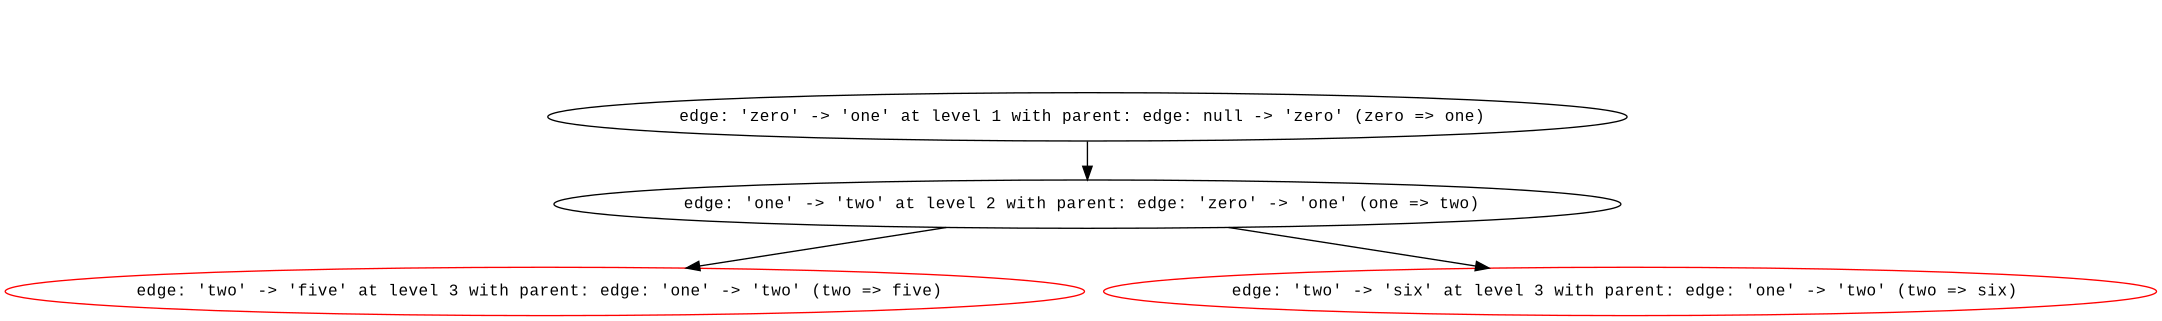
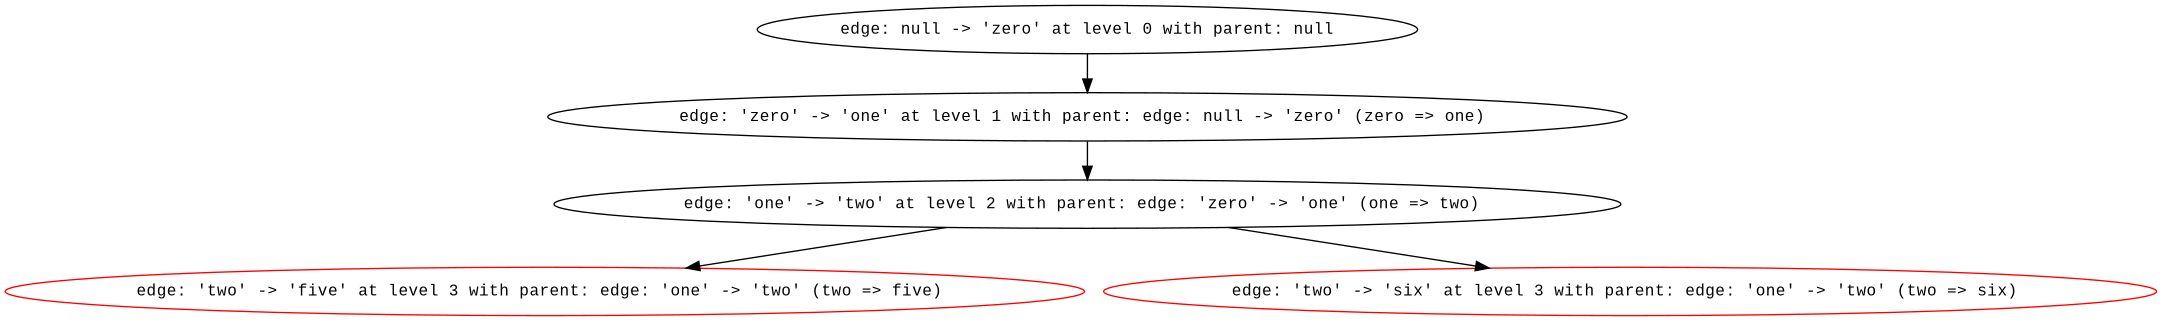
none -> (1087, 30)
